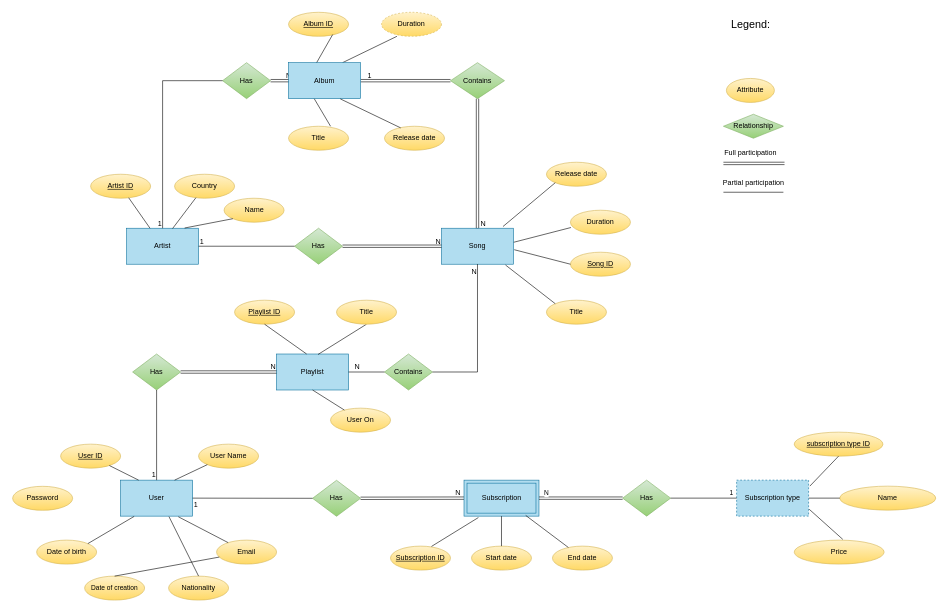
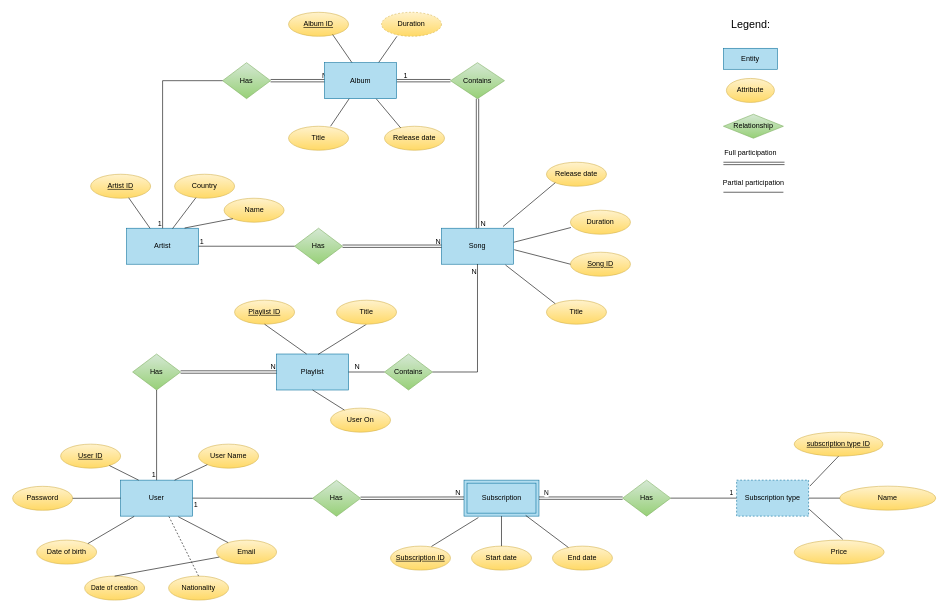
none -> (750, 59)
(324, 81) -> (360, 81)
none -> (96, 498)
(183, 547) -> (183, 547)
